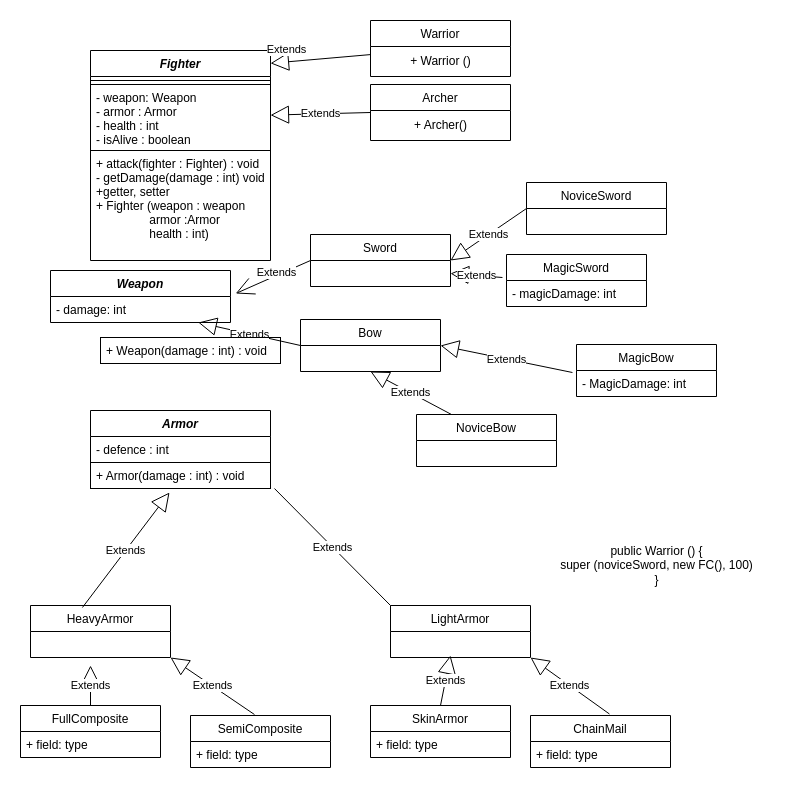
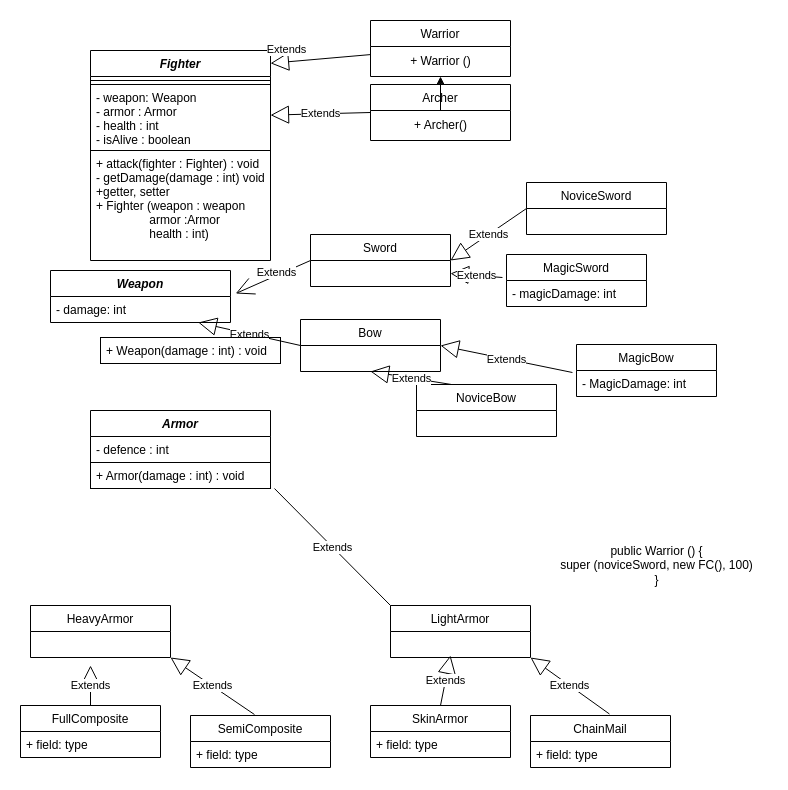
none -> (441, 93)
(487, 441) -> (487, 411)
(121, 557) -> none
